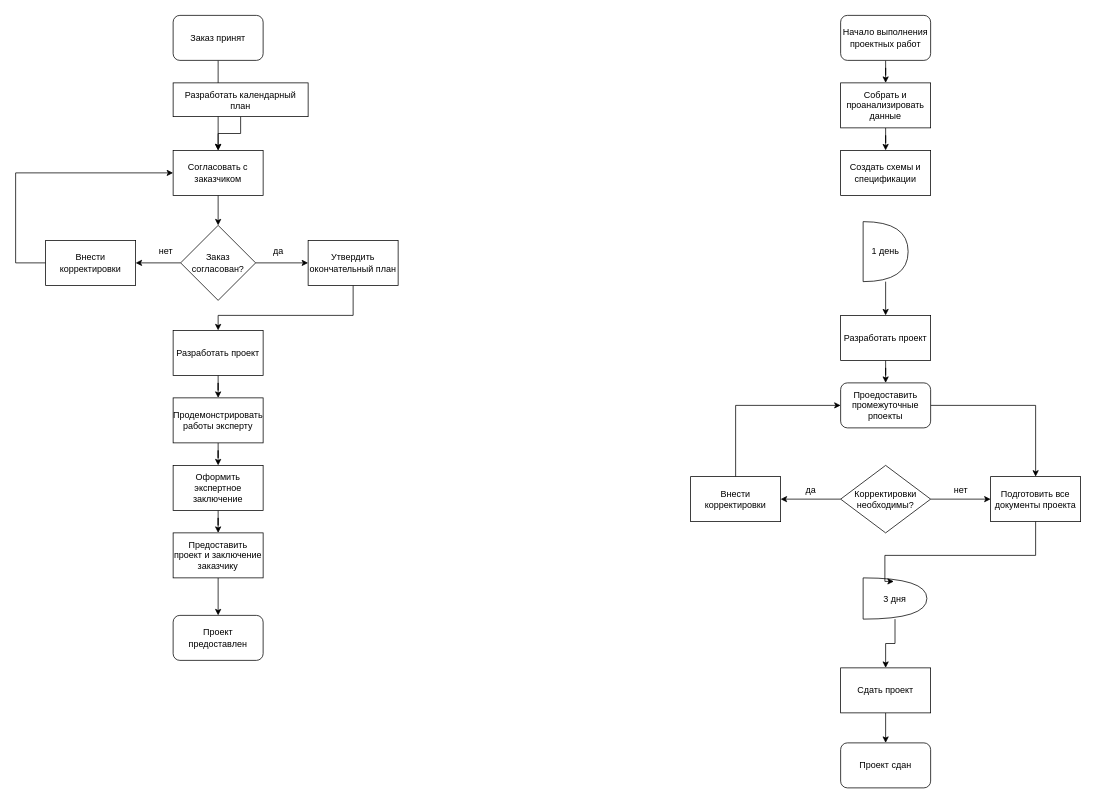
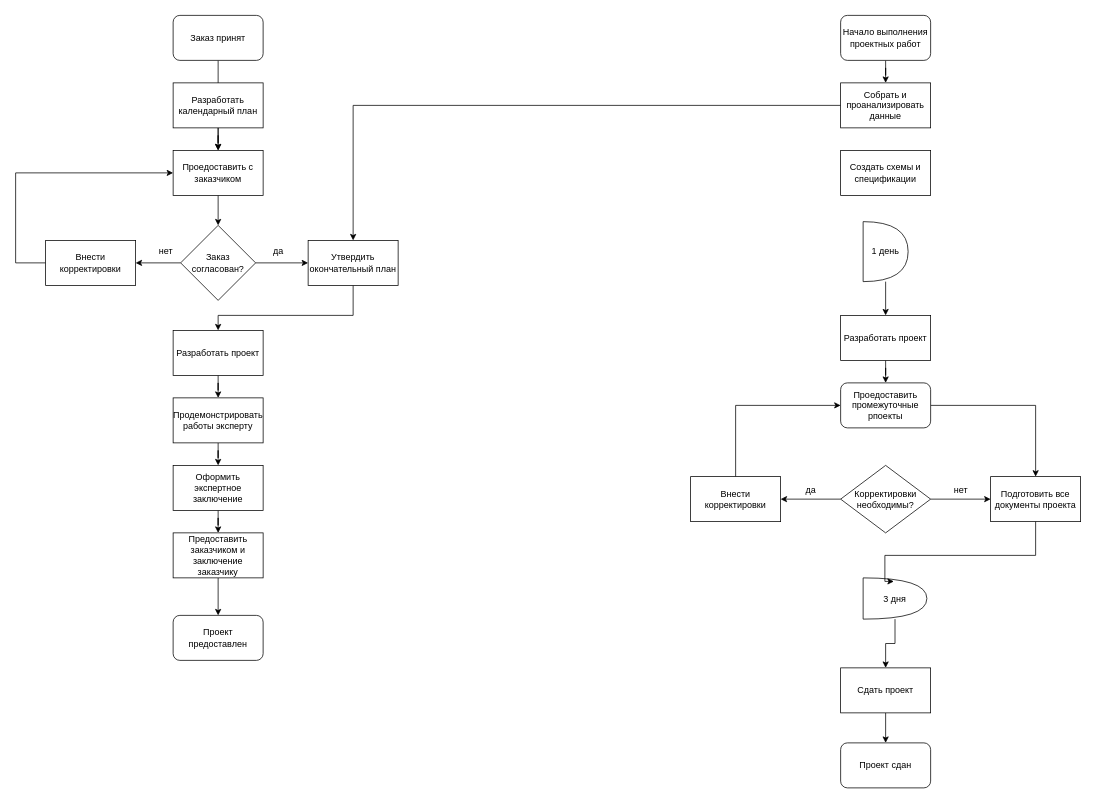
(240, 100) -> (218, 105)
(885, 142) -> (596, 105)
(218, 173) -> (218, 173)
(218, 555) -> (218, 555)
